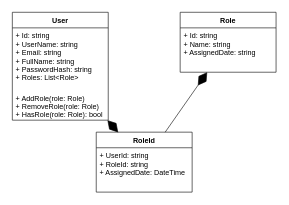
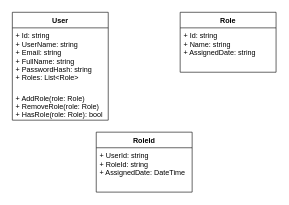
(183, 107) -> none
(118, 132) -> none
